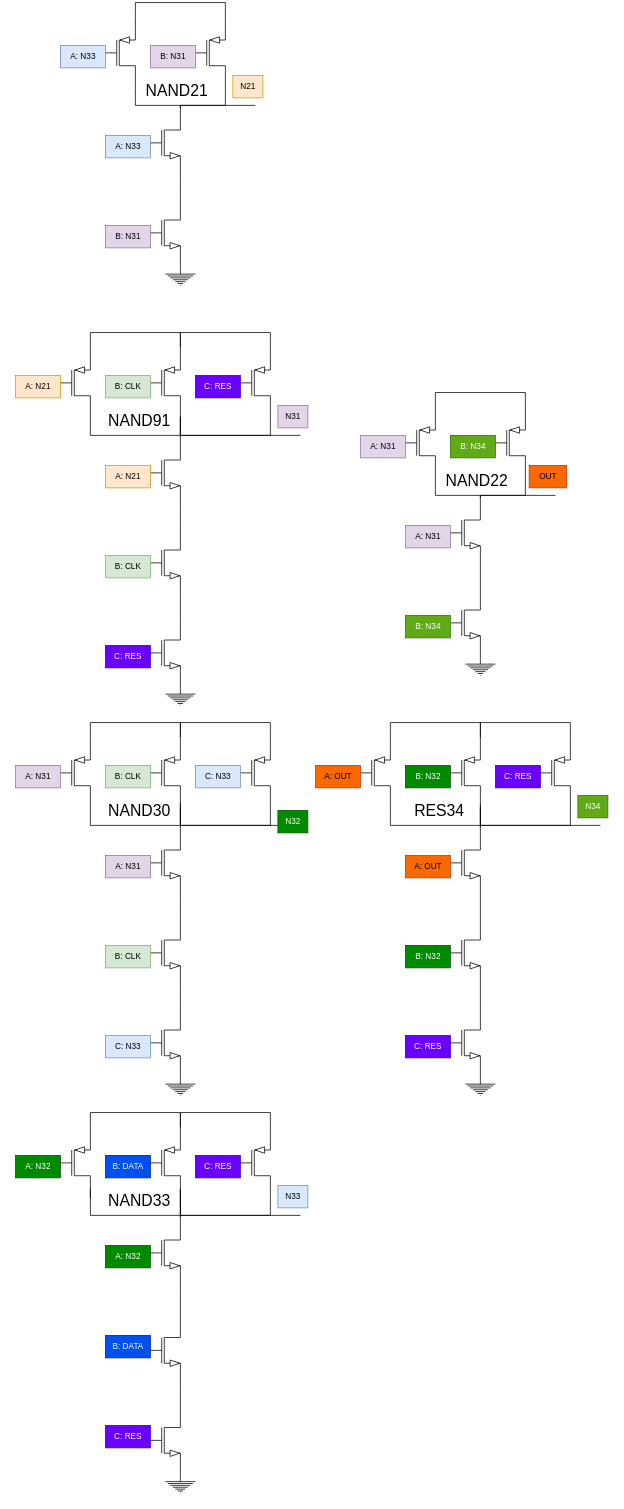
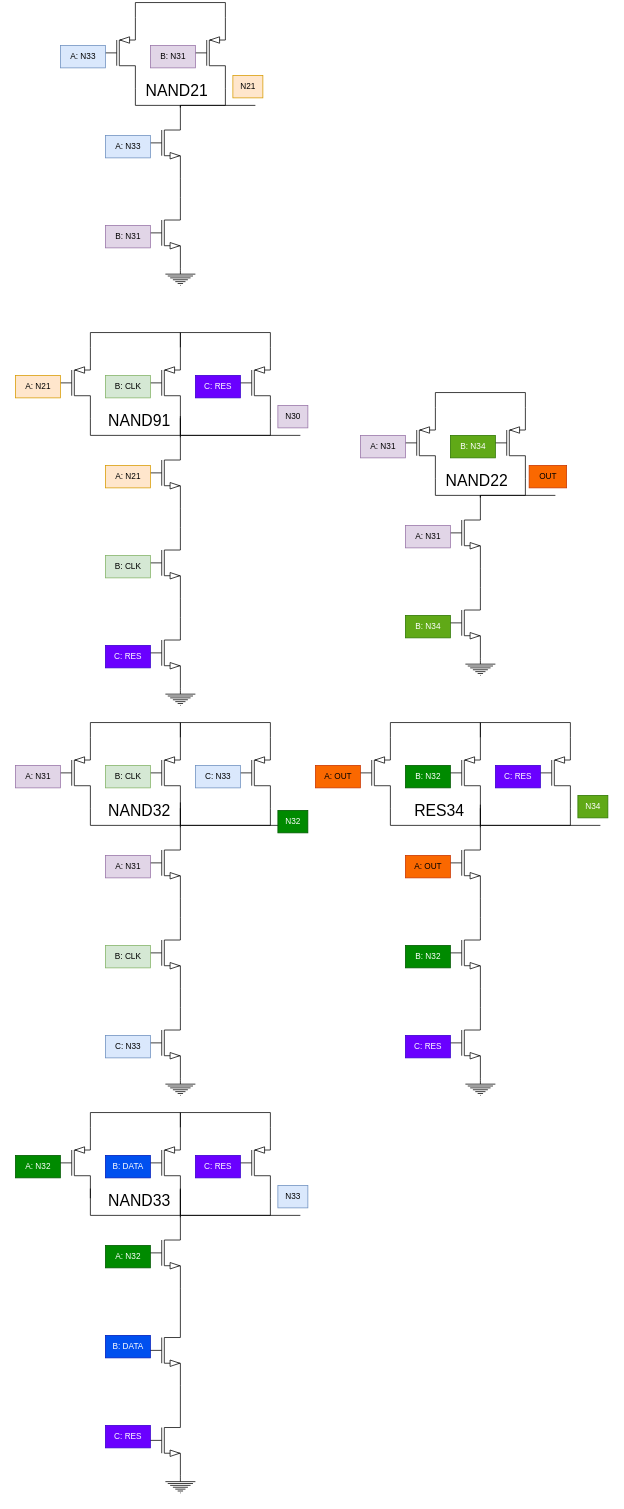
(293, 417) -> (293, 417)
(140, 810) -> (140, 810)
